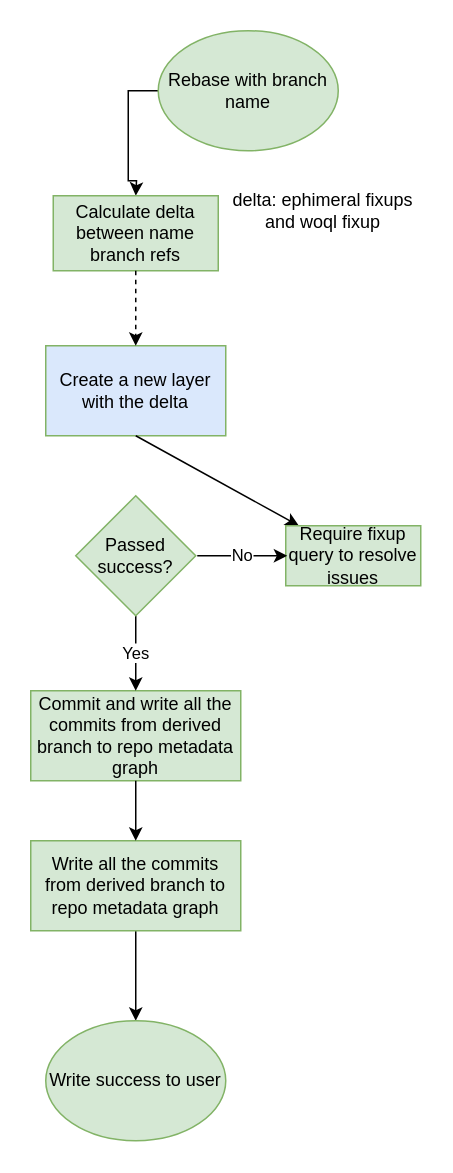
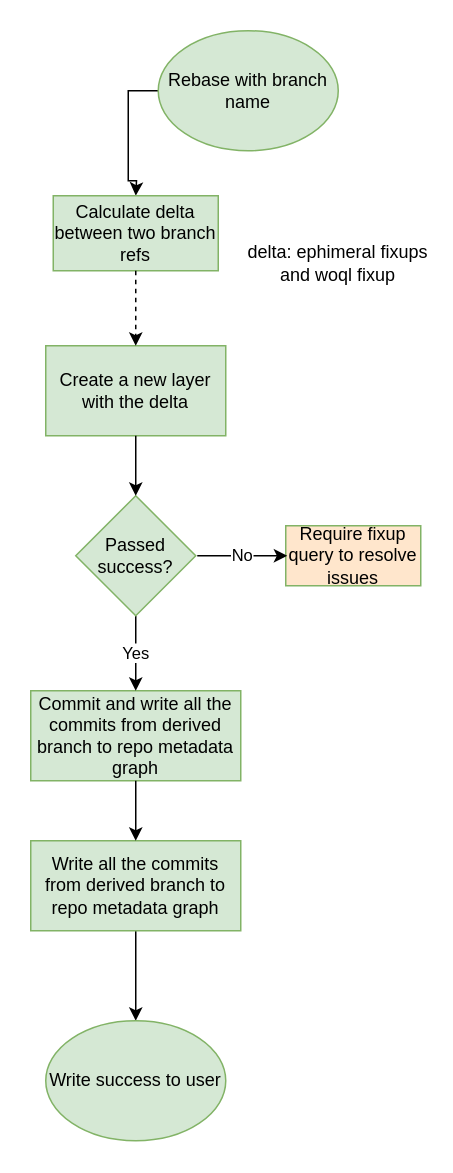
(323, 211) -> (338, 263)
(136, 233) -> (136, 233)
(136, 391) -> (136, 391)
(213, 478) -> (136, 461)
(353, 556) -> (353, 556)
